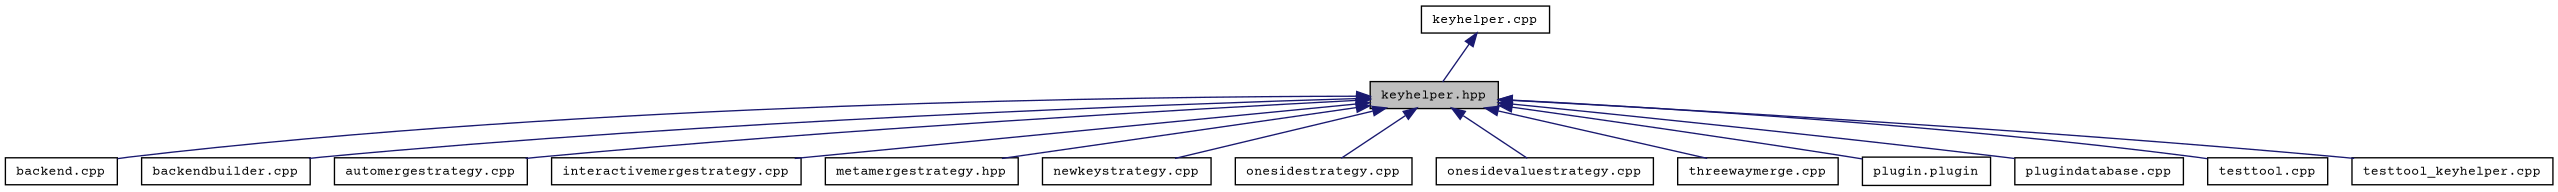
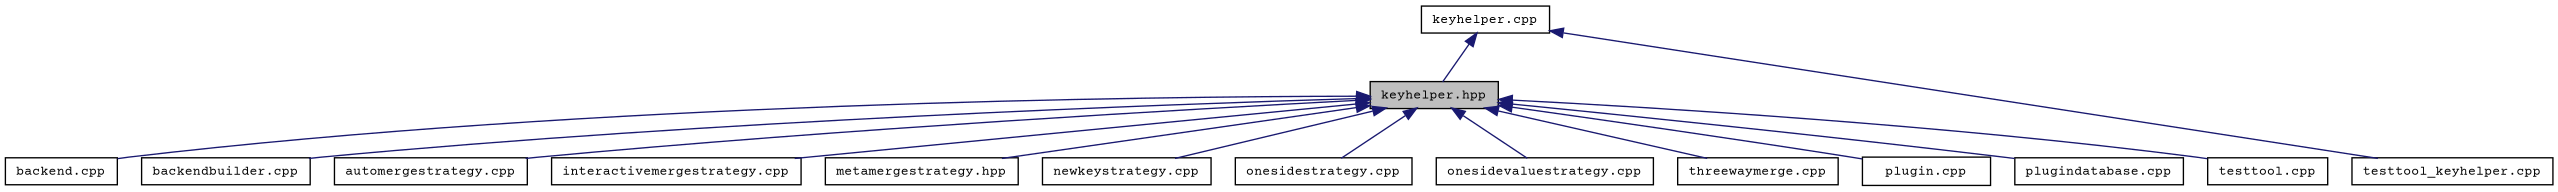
(2102, 138) -> (1971, 96)
(1926, 171) -> (1926, 171)
